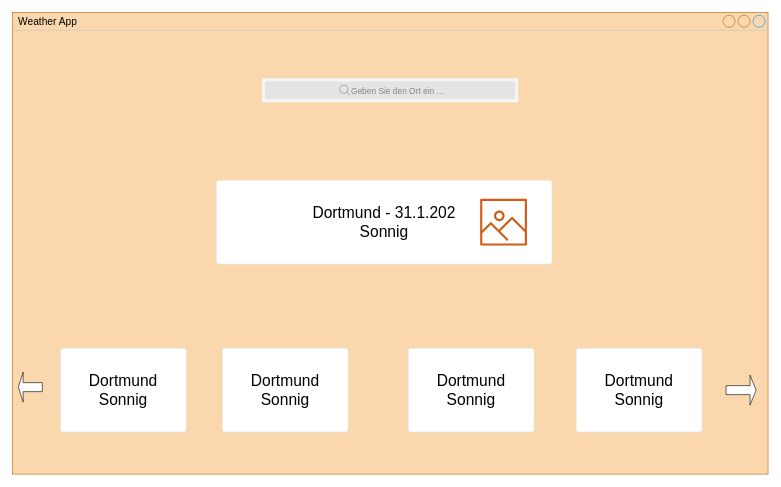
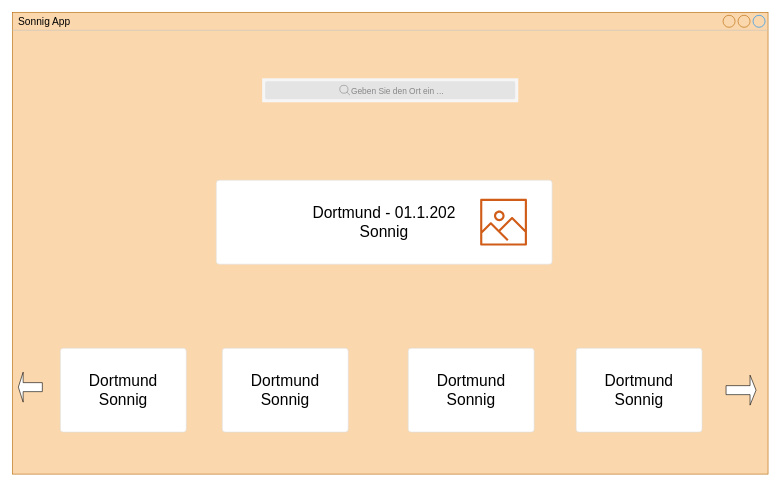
(48, 23) -> (44, 23)
(384, 222) -> (384, 222)
